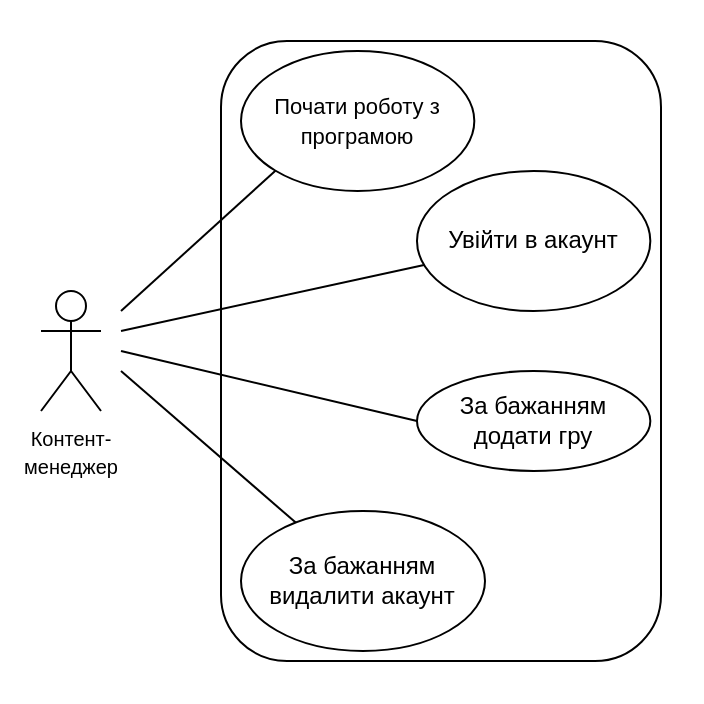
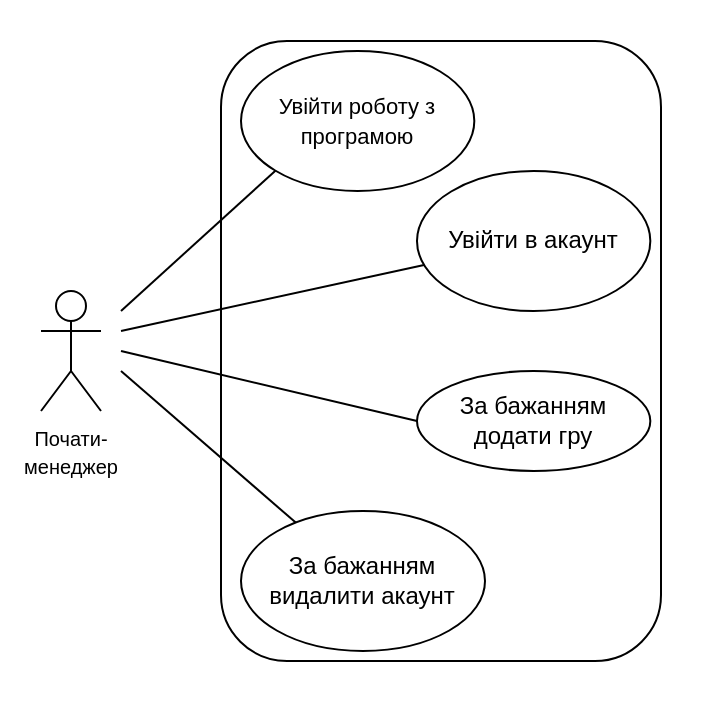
(358, 121) -> (358, 121)
(72, 454) -> (72, 454)
